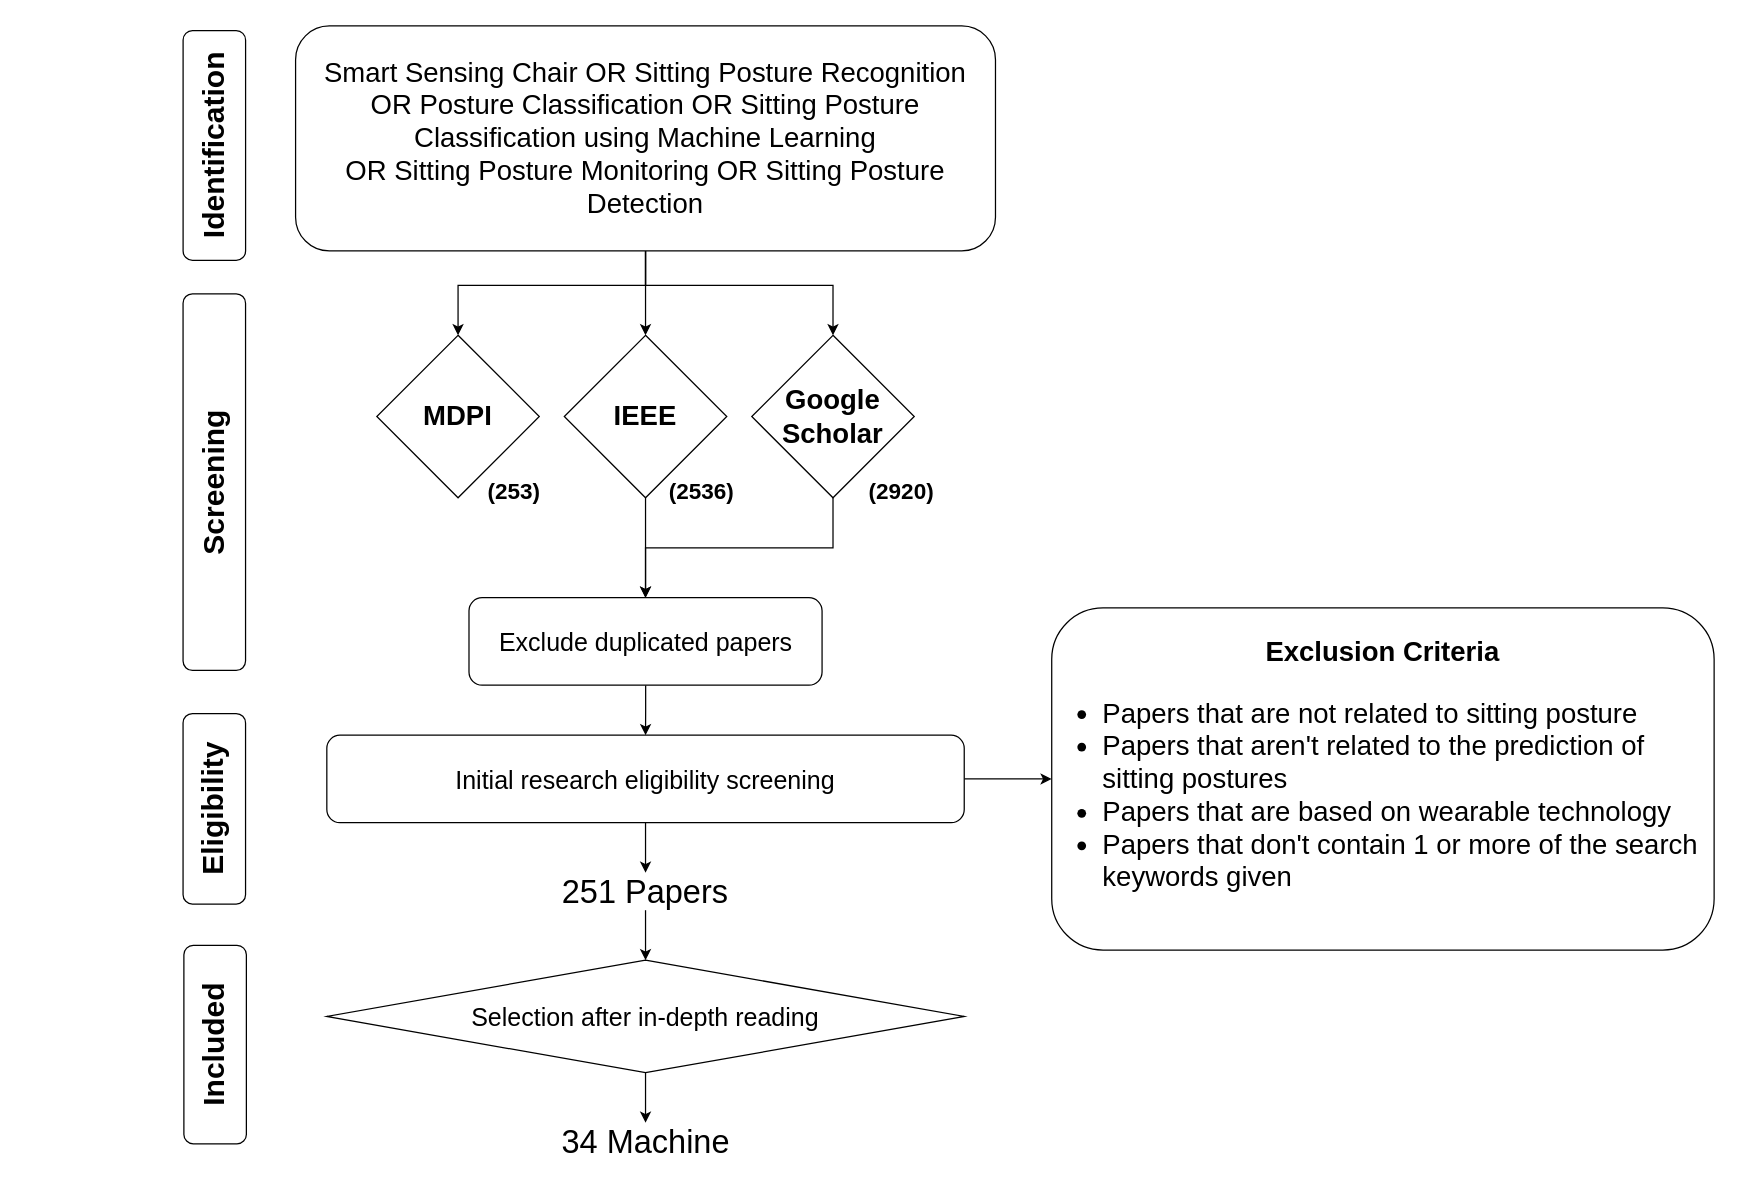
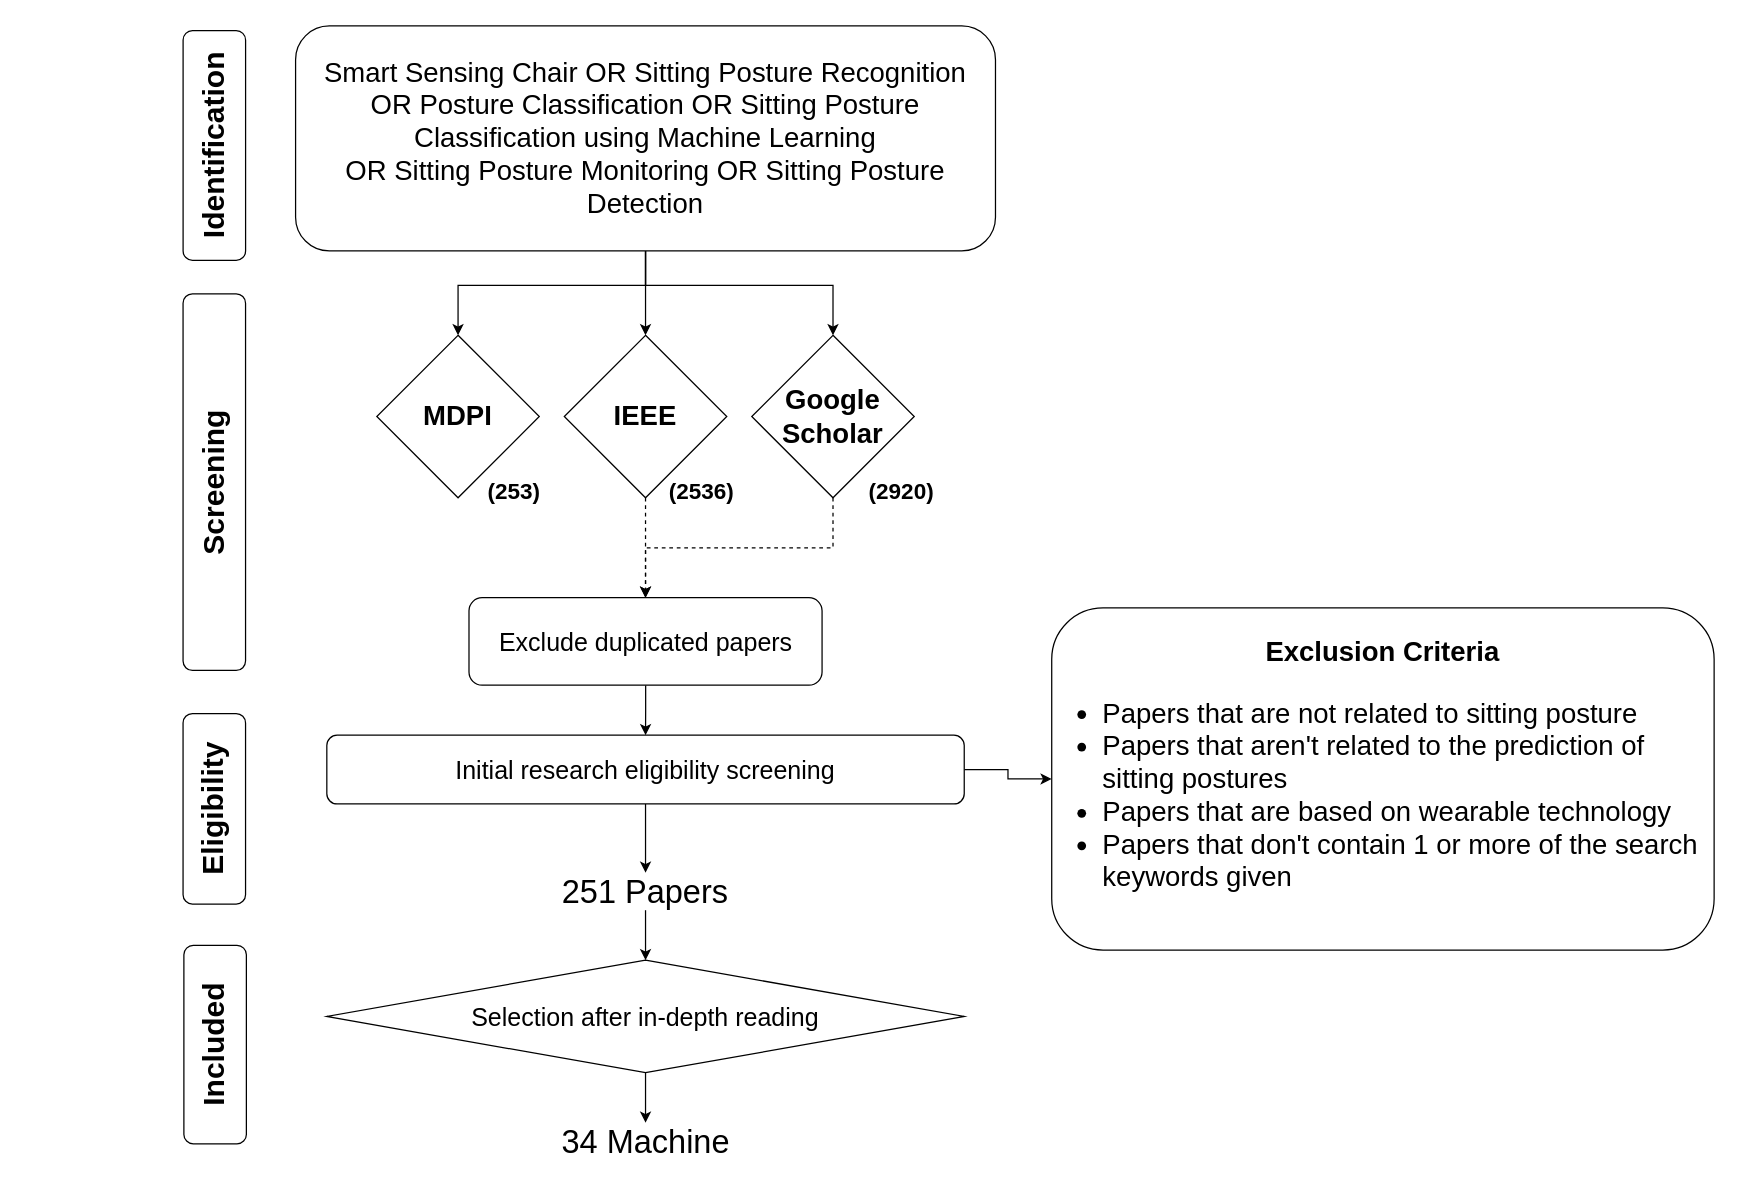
(646, 522) -> (646, 522)
(765, 548) -> (765, 548)
(646, 779) -> (646, 769)
